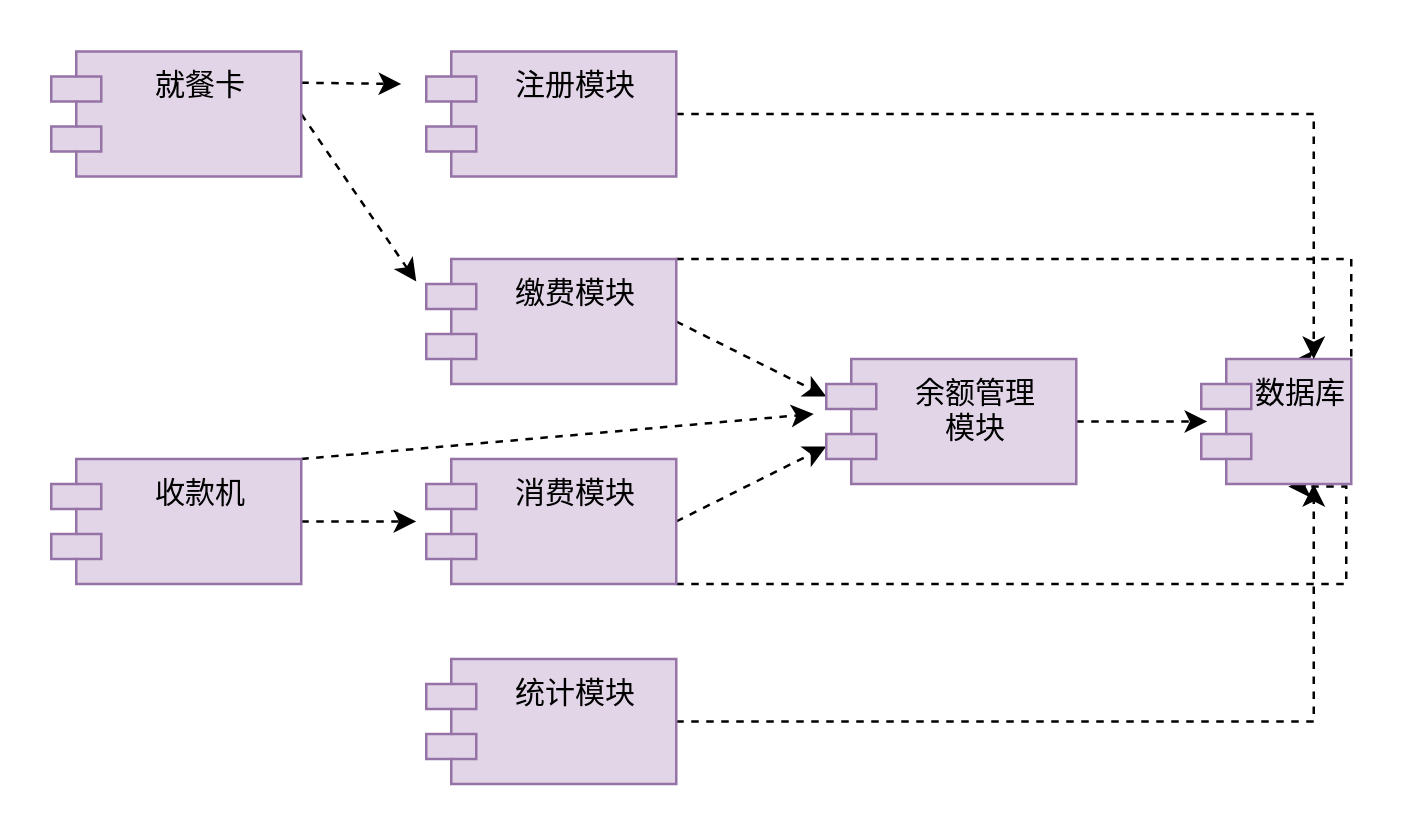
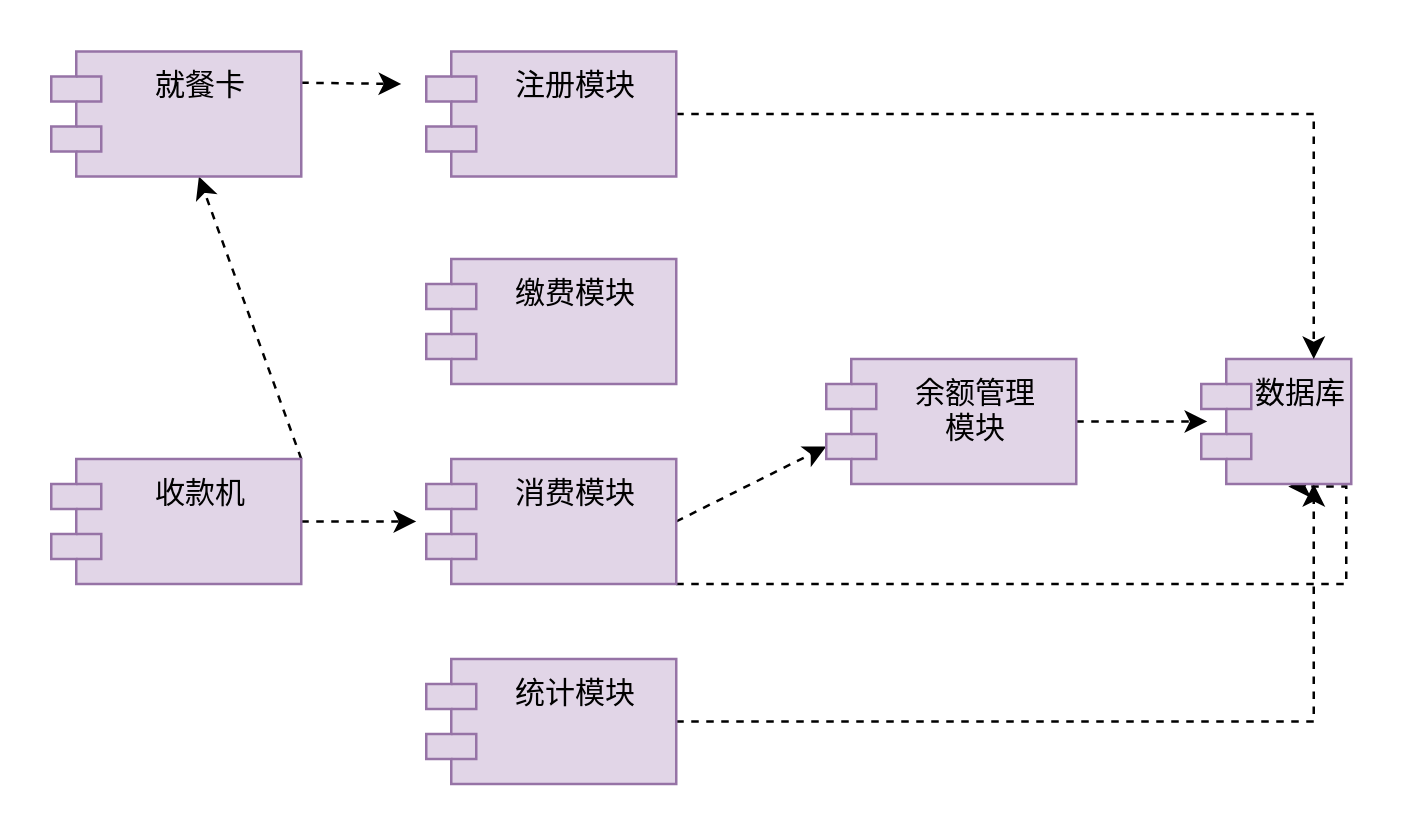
(354, 191) -> none
(992, 259) -> none
(744, 355) -> none
(549, 437) -> (253, 325)
